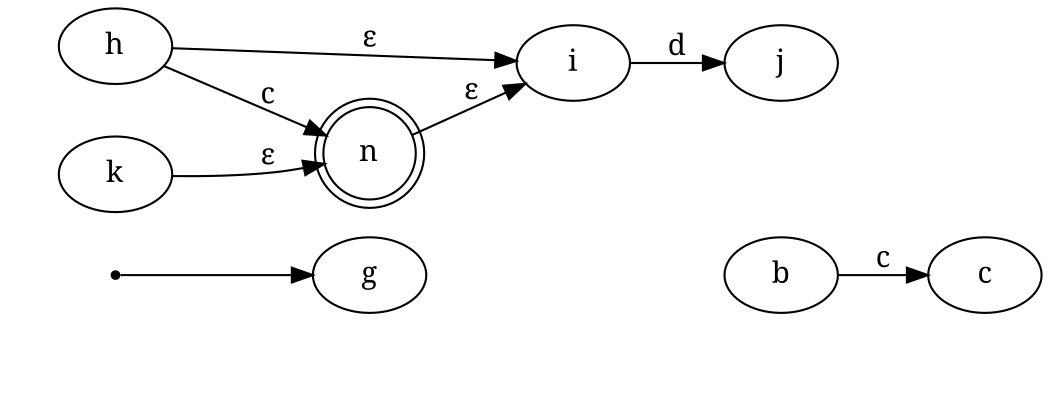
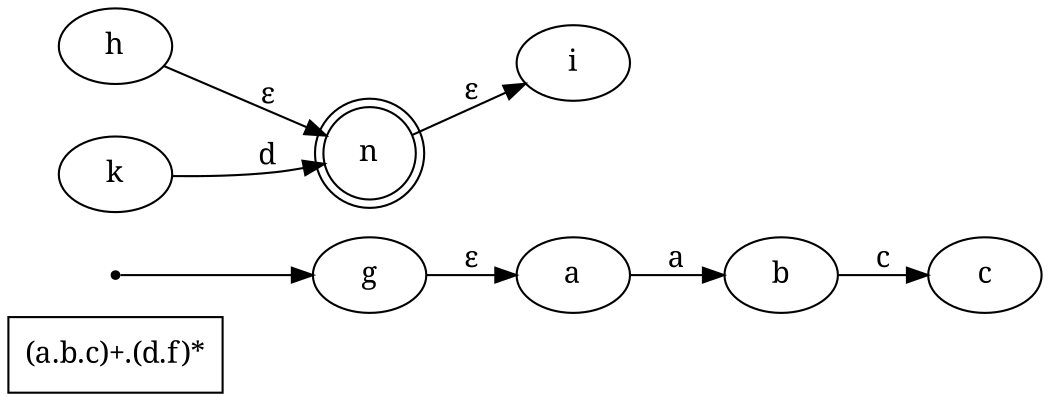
(334, 54) -> none
(781, 63) -> none
(268, 96) -> (268, 96)
(268, 156) -> (268, 156)
none -> (573, 275)
none -> (115, 355)
